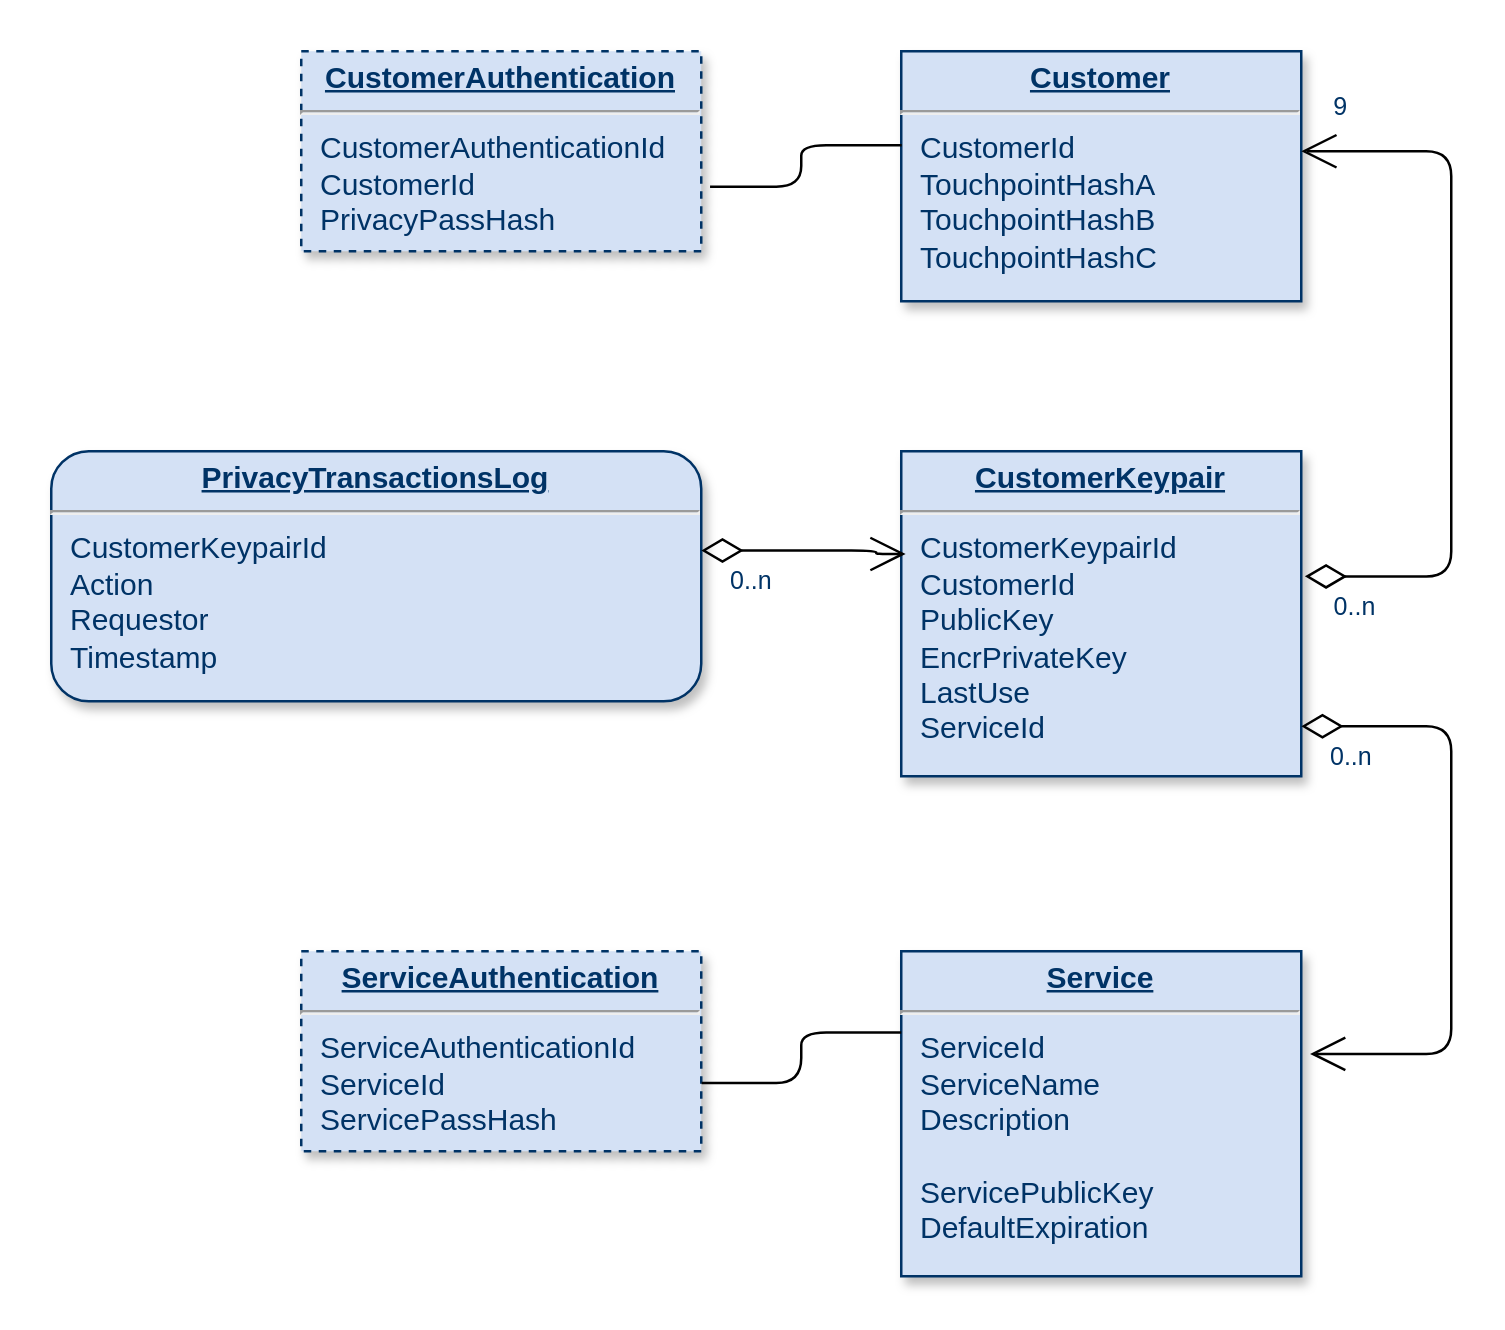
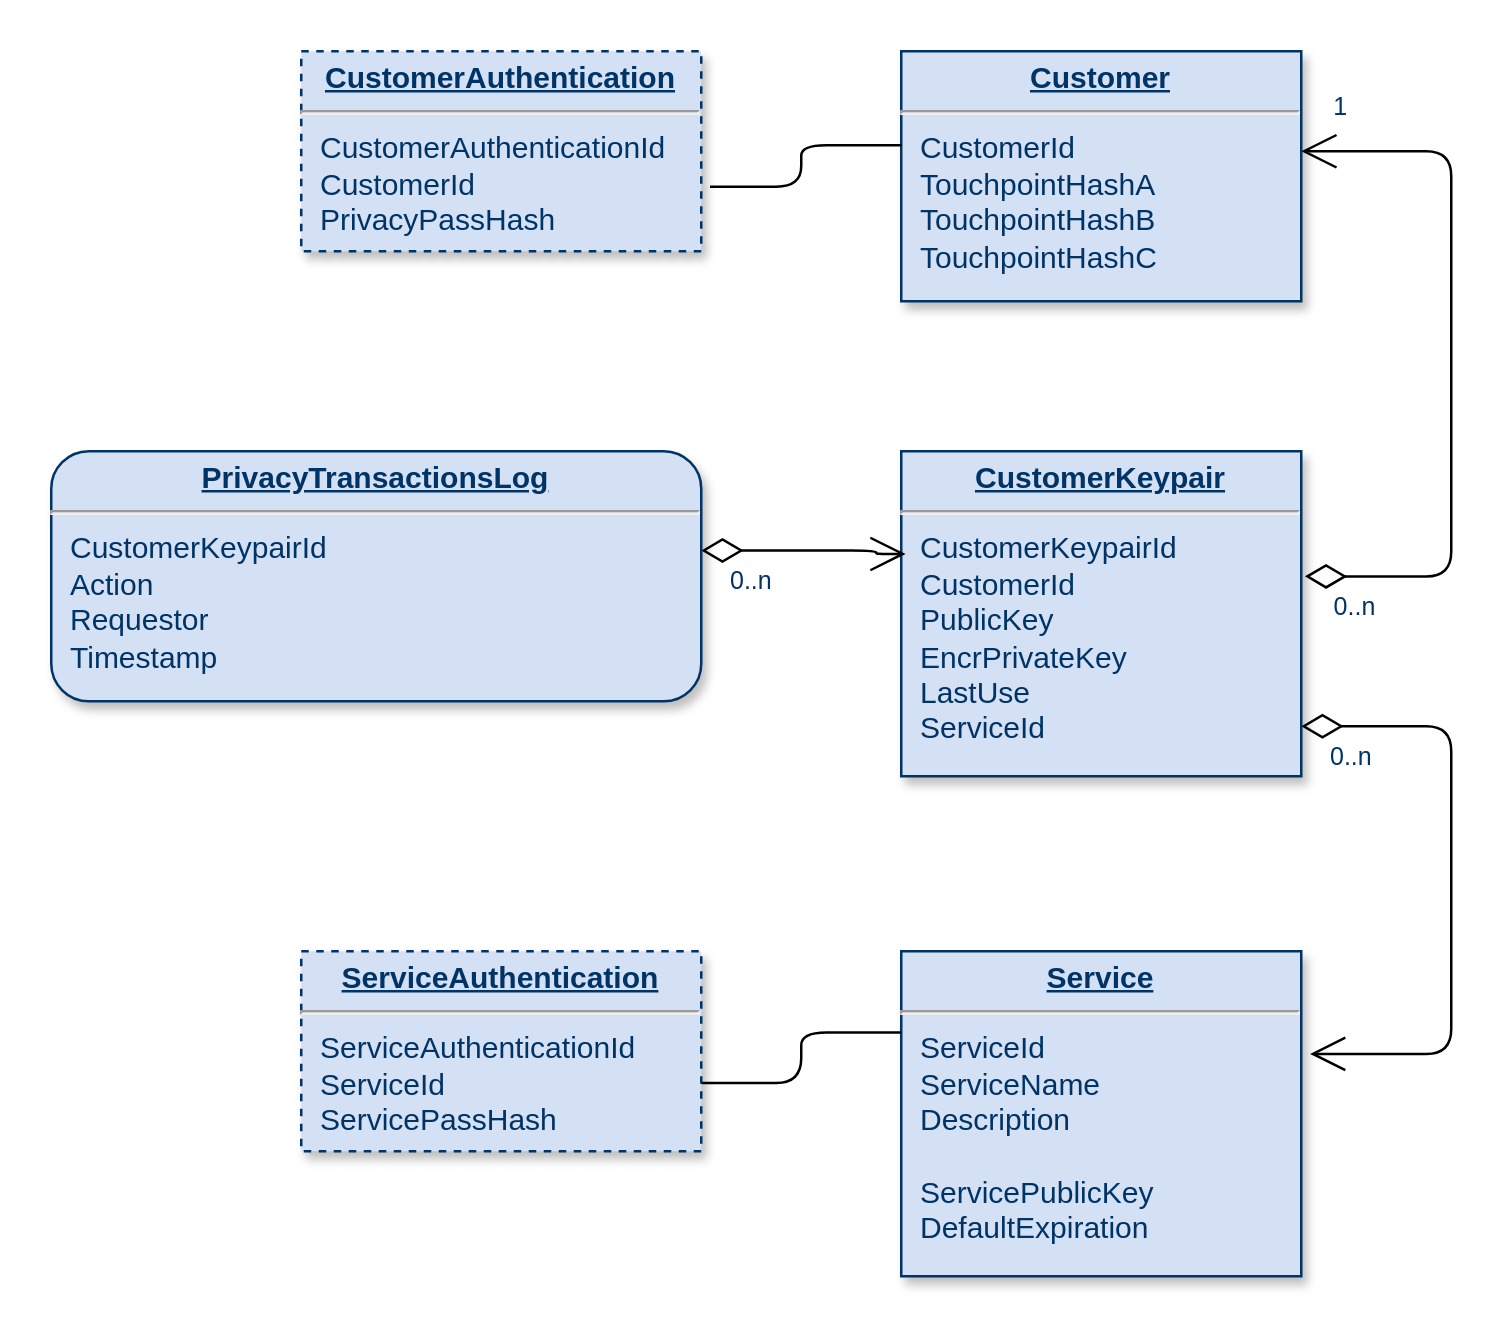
(1340, 107) -> (1340, 107)
